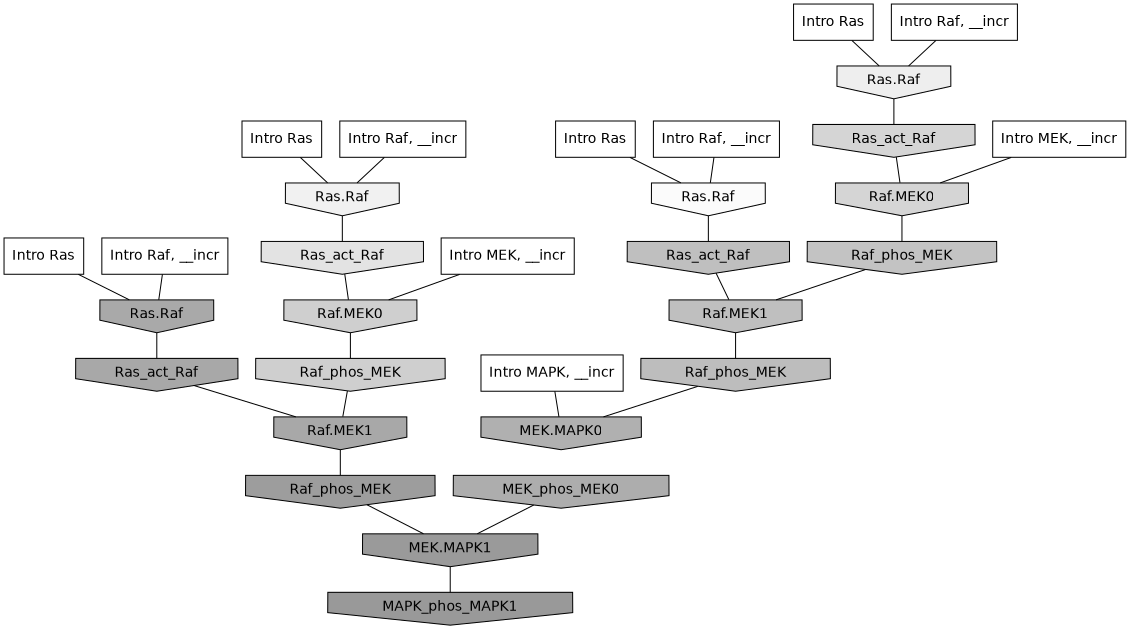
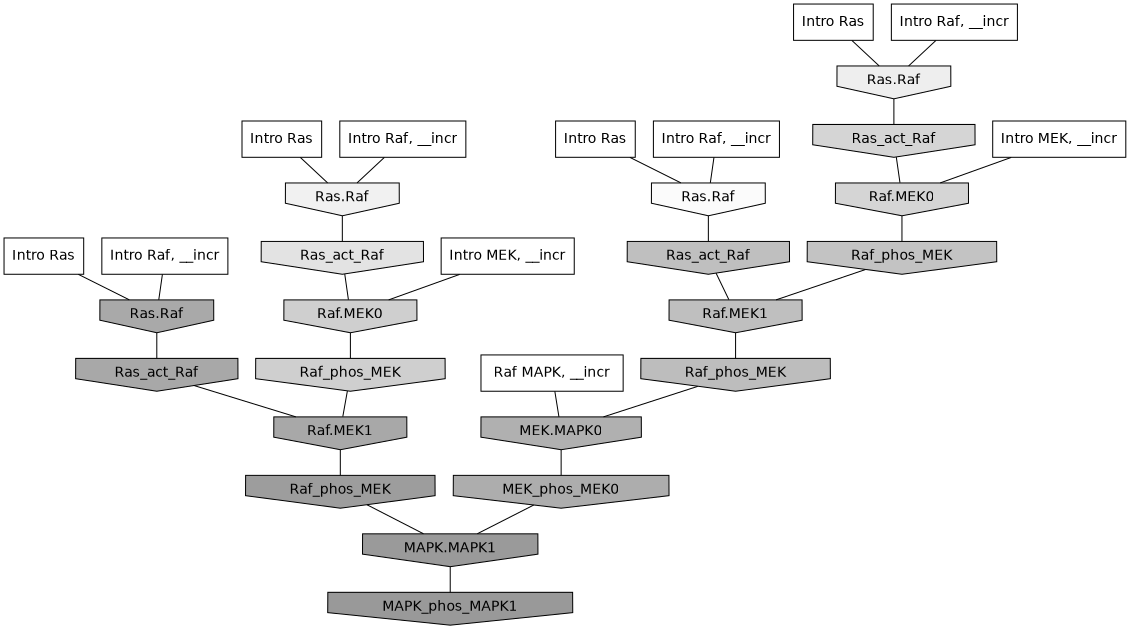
(552, 373) -> (552, 373)
none -> (561, 463)
(450, 549) -> (450, 549)
